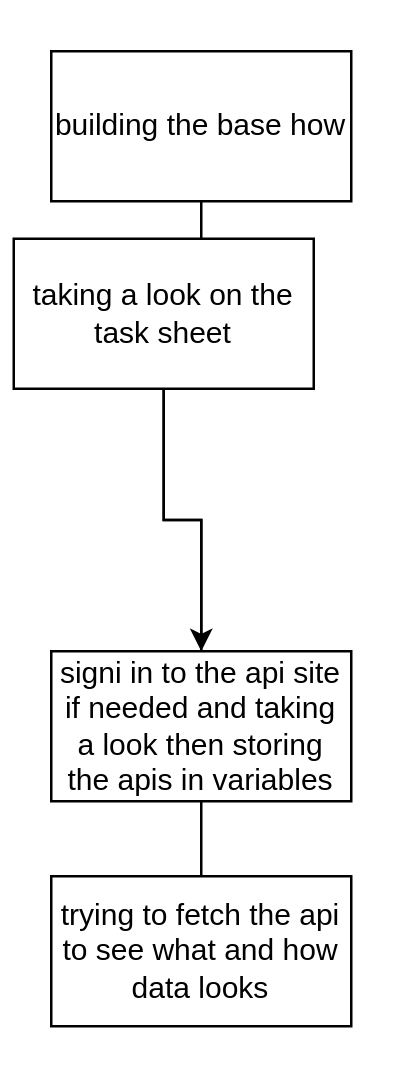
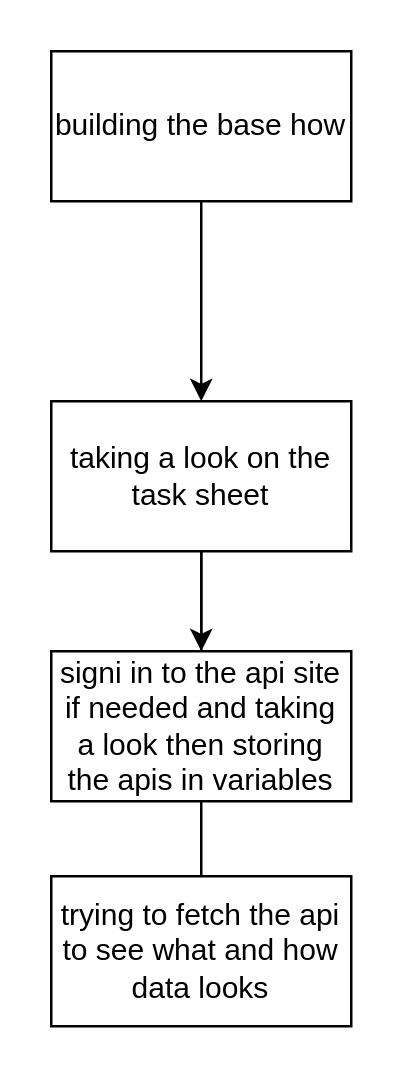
(164, 314) -> (201, 476)
